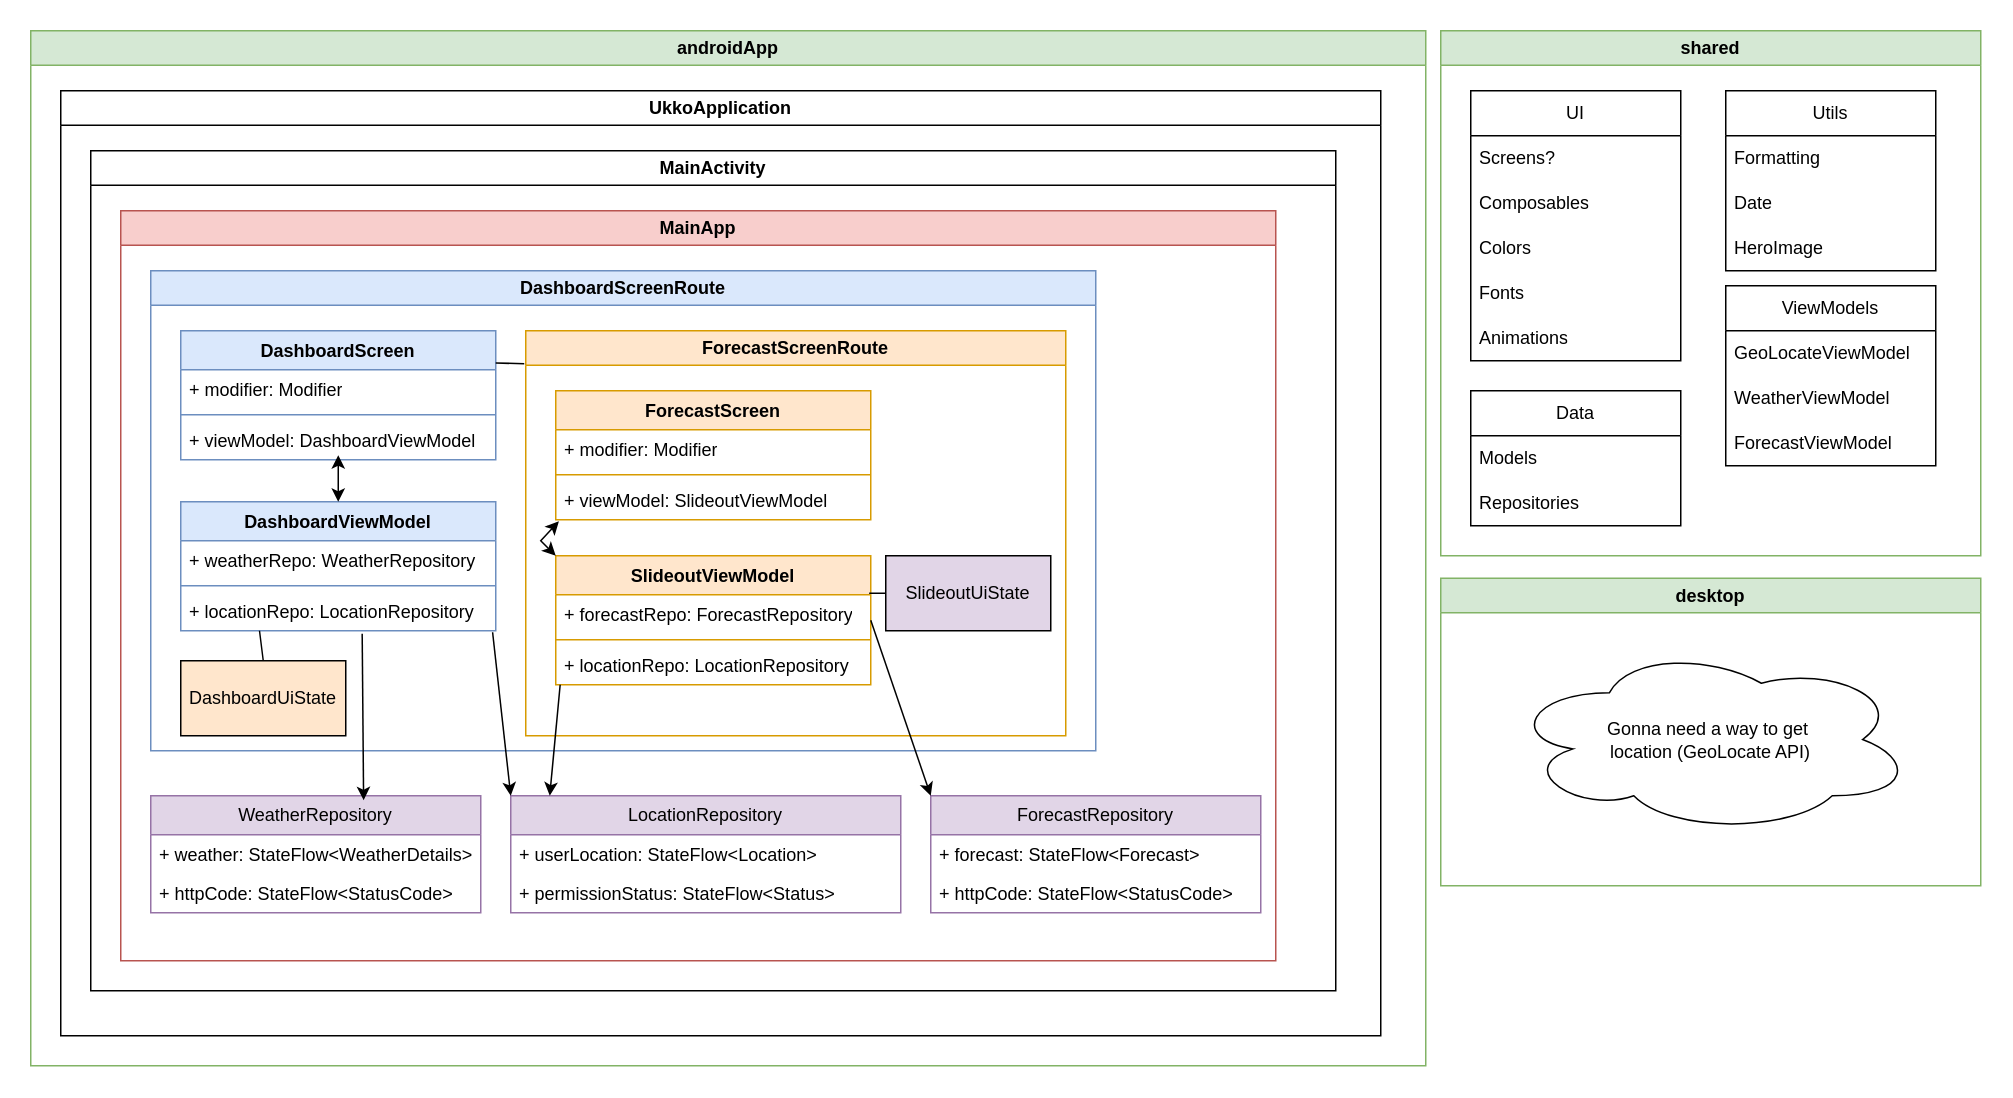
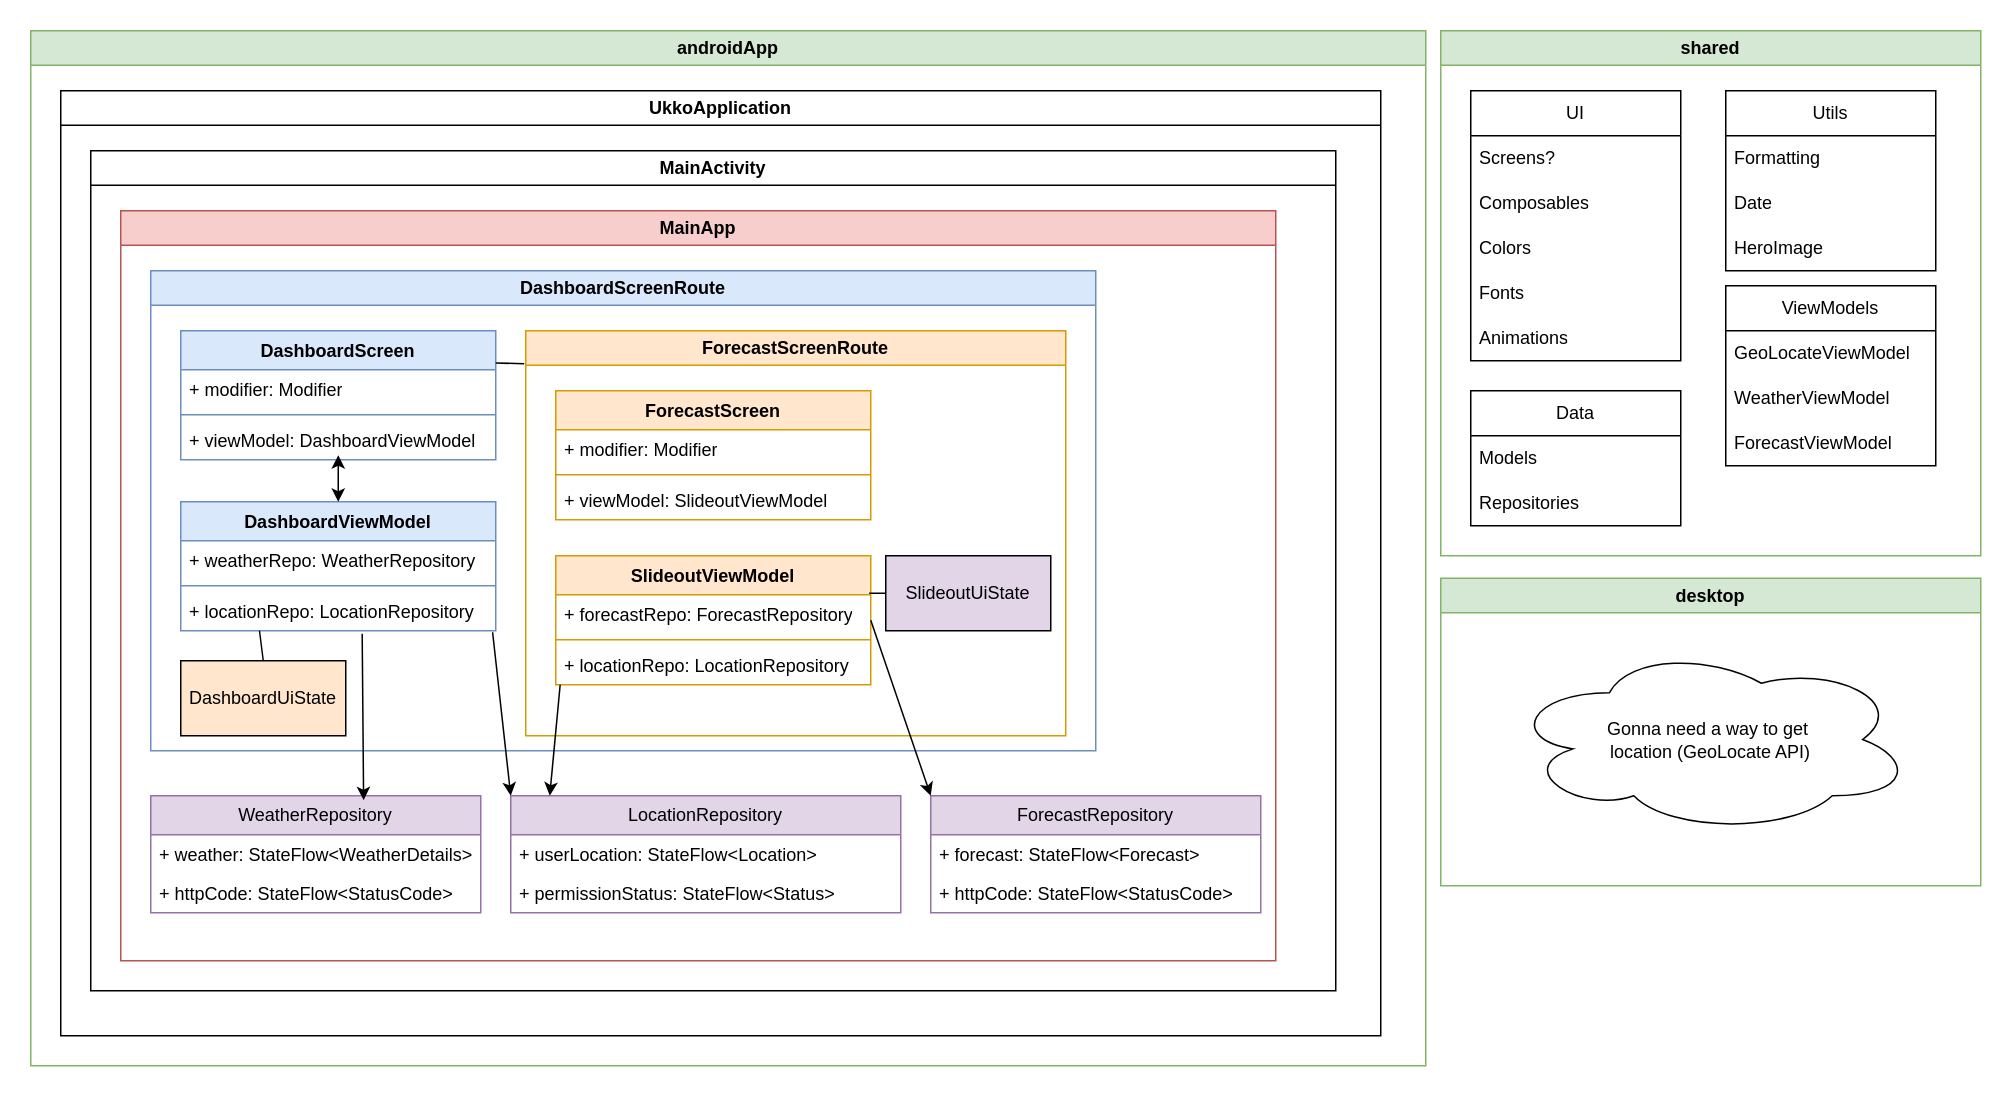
(543, 539) -> none
